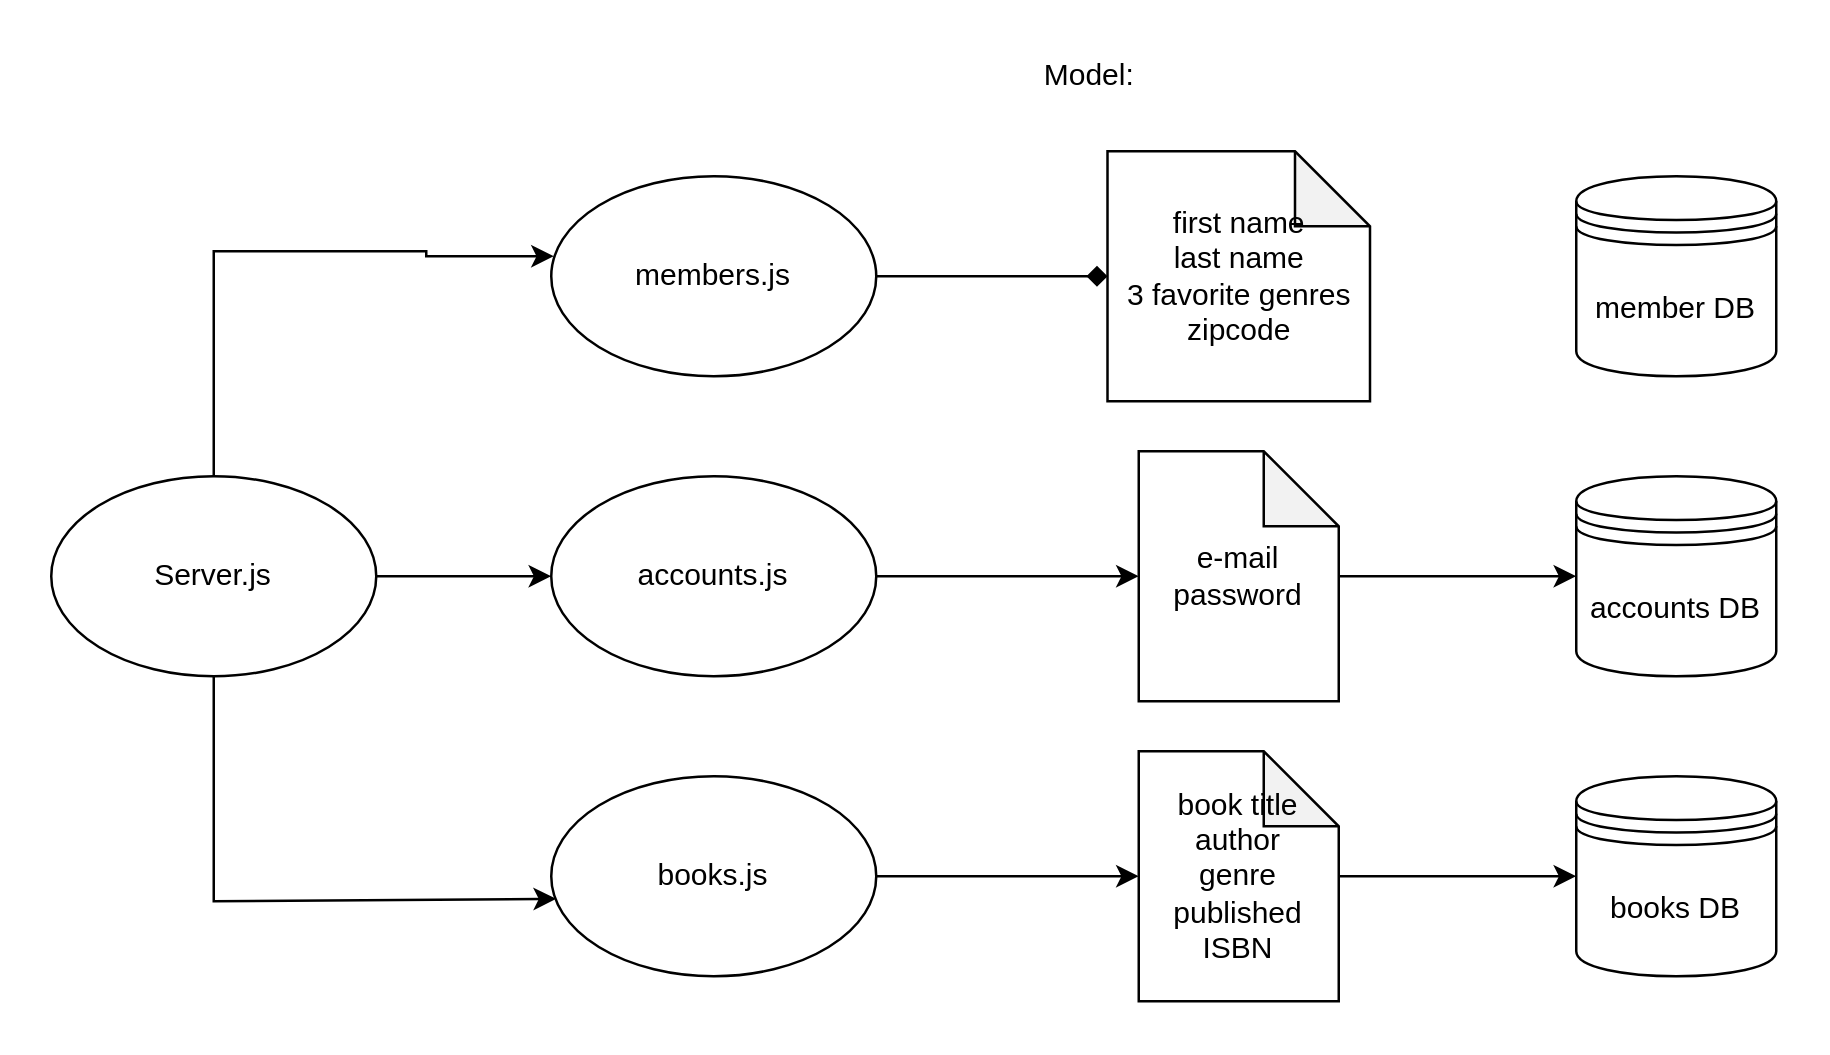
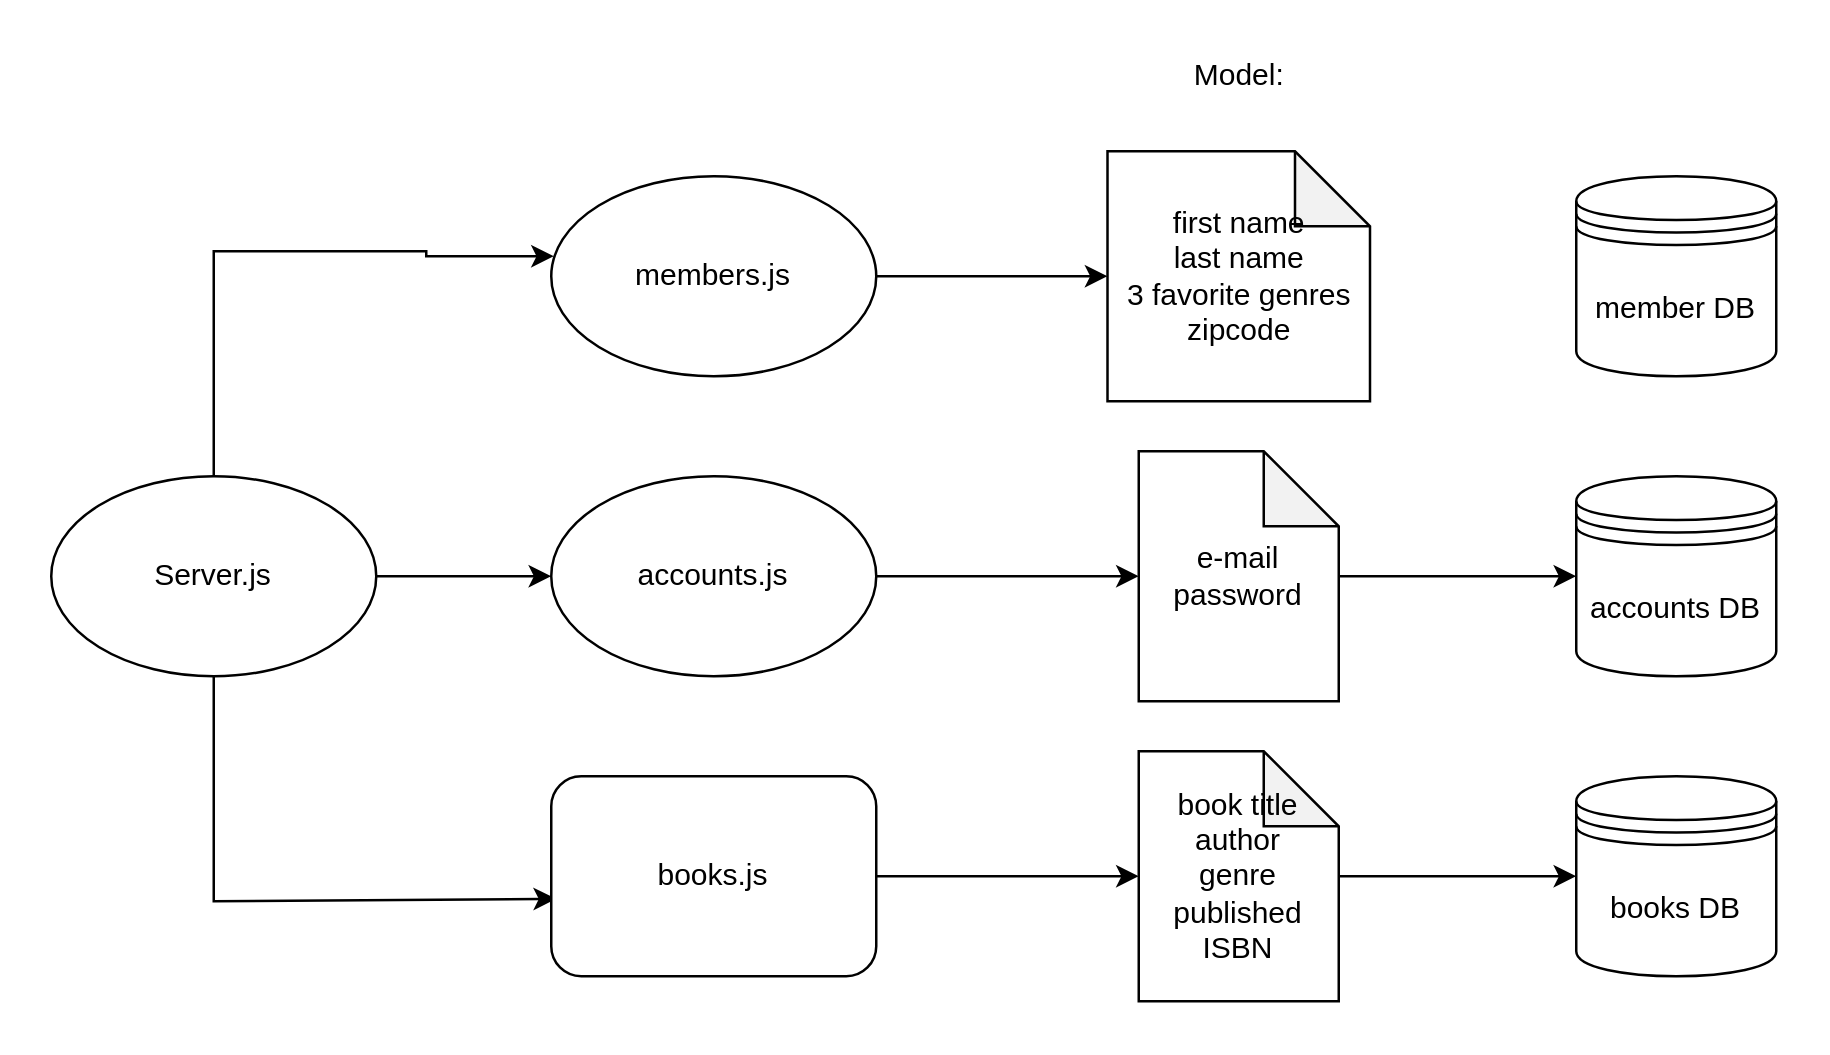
(1089, 76) -> (1239, 76)
(1087, 276) -> (1088, 276)
(714, 876) -> (714, 876)
